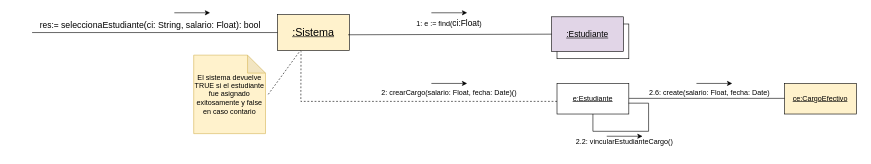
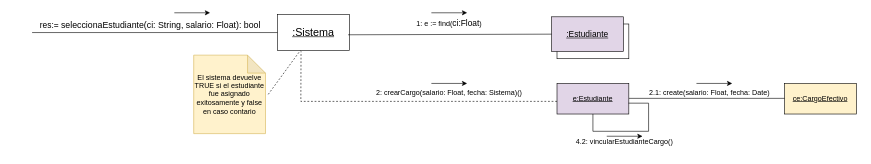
(313, 33) -> (313, 33)
(449, 93) -> (449, 93)
(710, 93) -> (710, 93)
(593, 99) -> (593, 99)
(625, 143) -> (625, 143)
